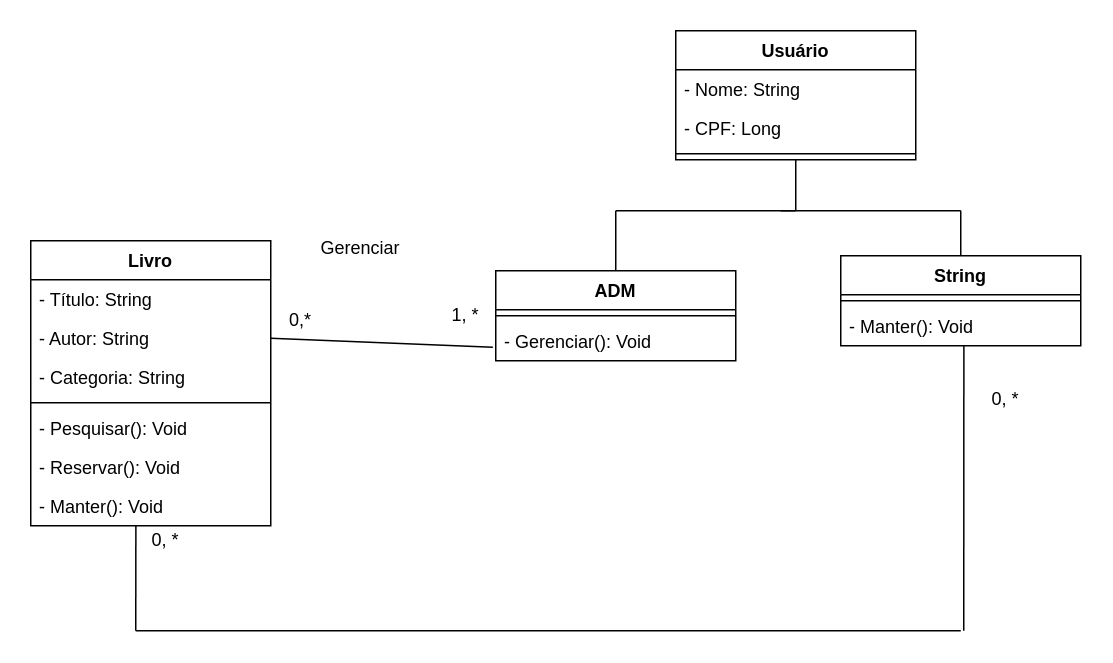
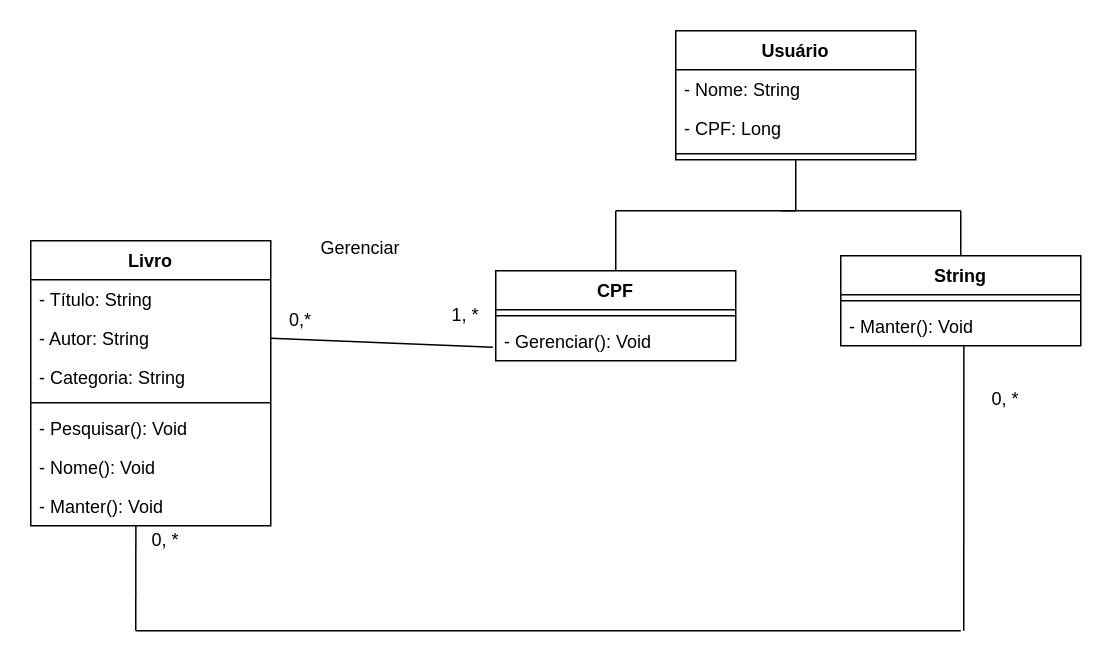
(615, 291) -> (615, 291)
(120, 468) -> (100, 468)
